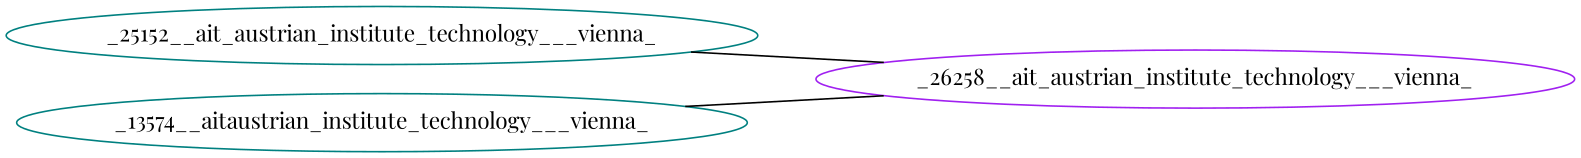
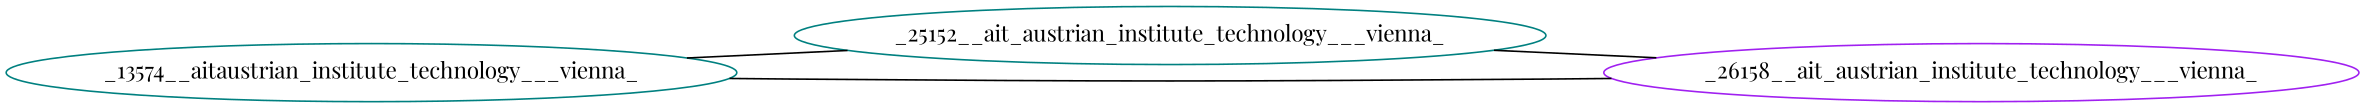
none -> (767, 54)
(1195, 79) -> (1981, 73)
